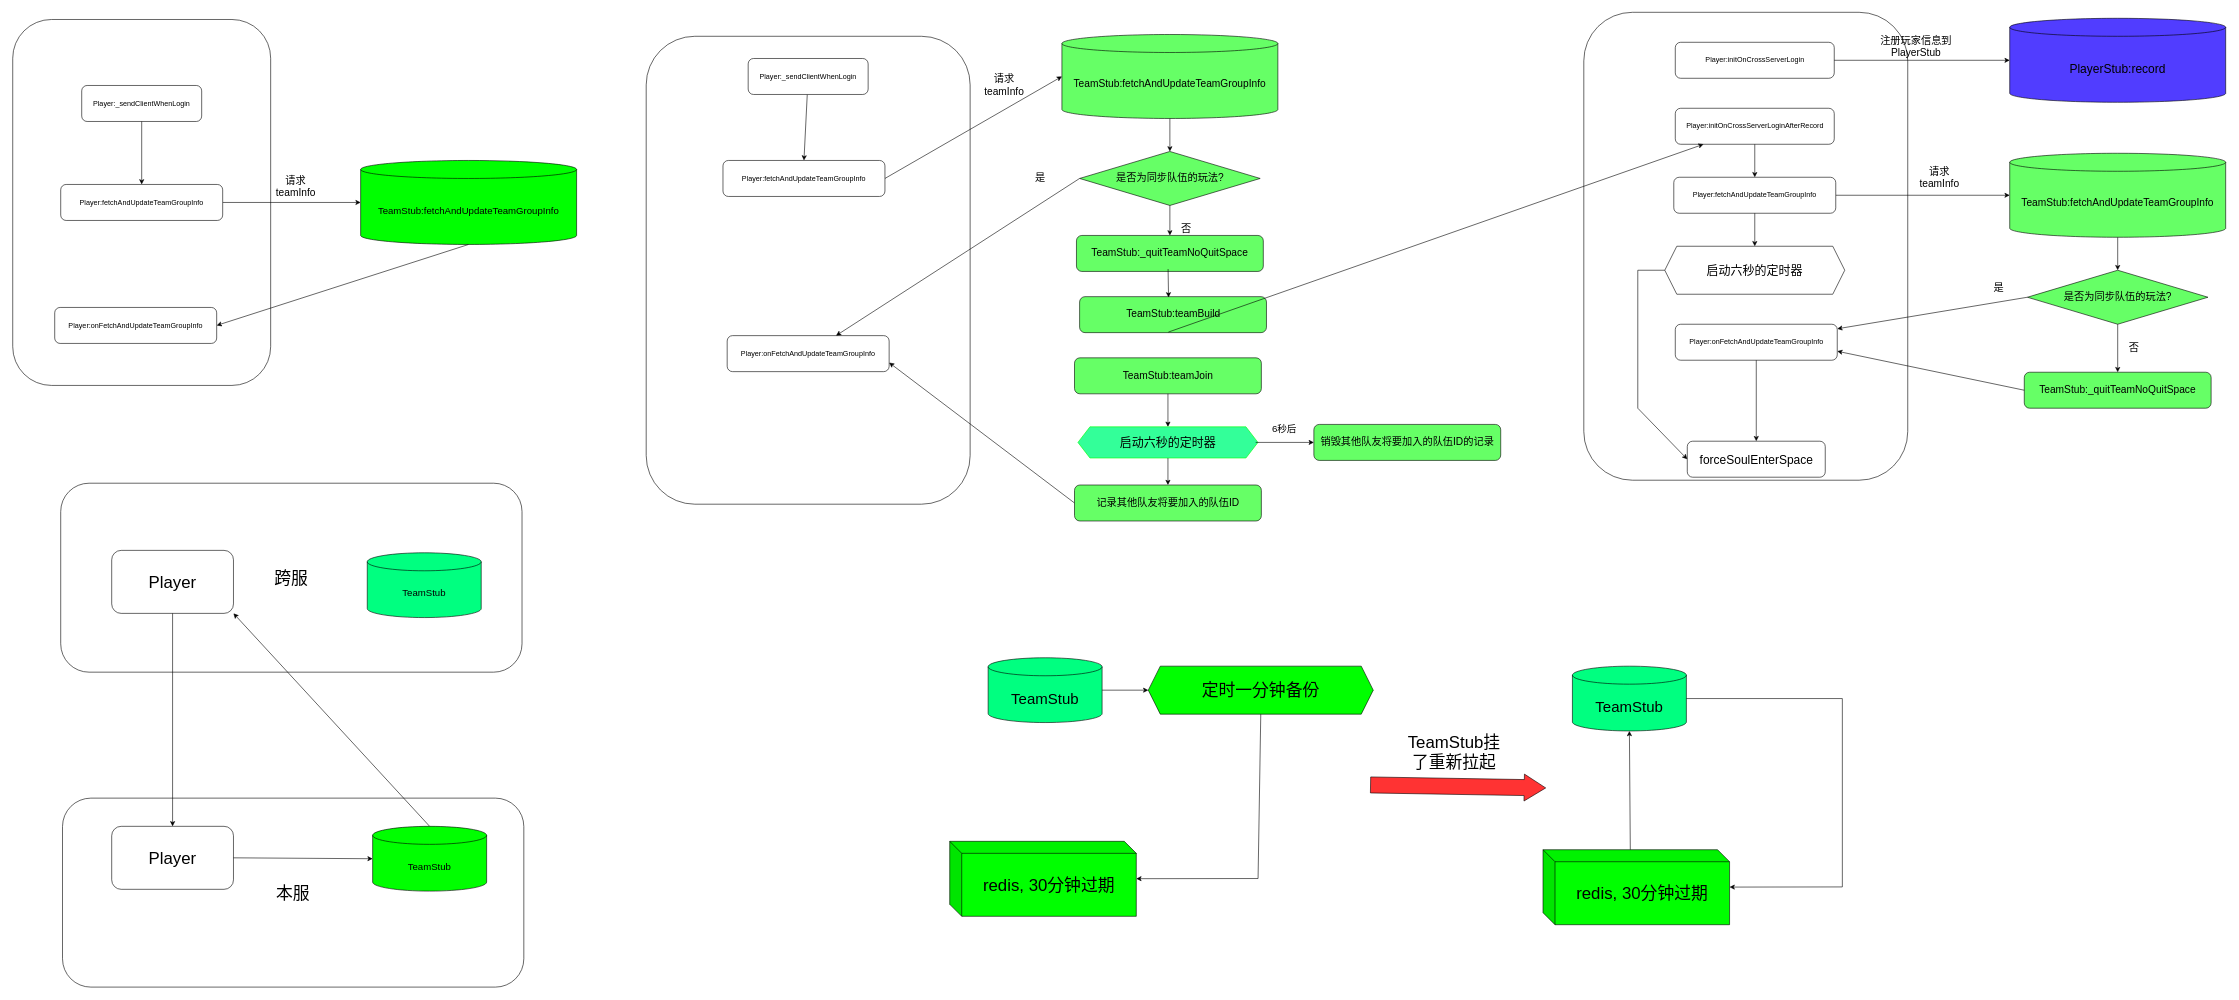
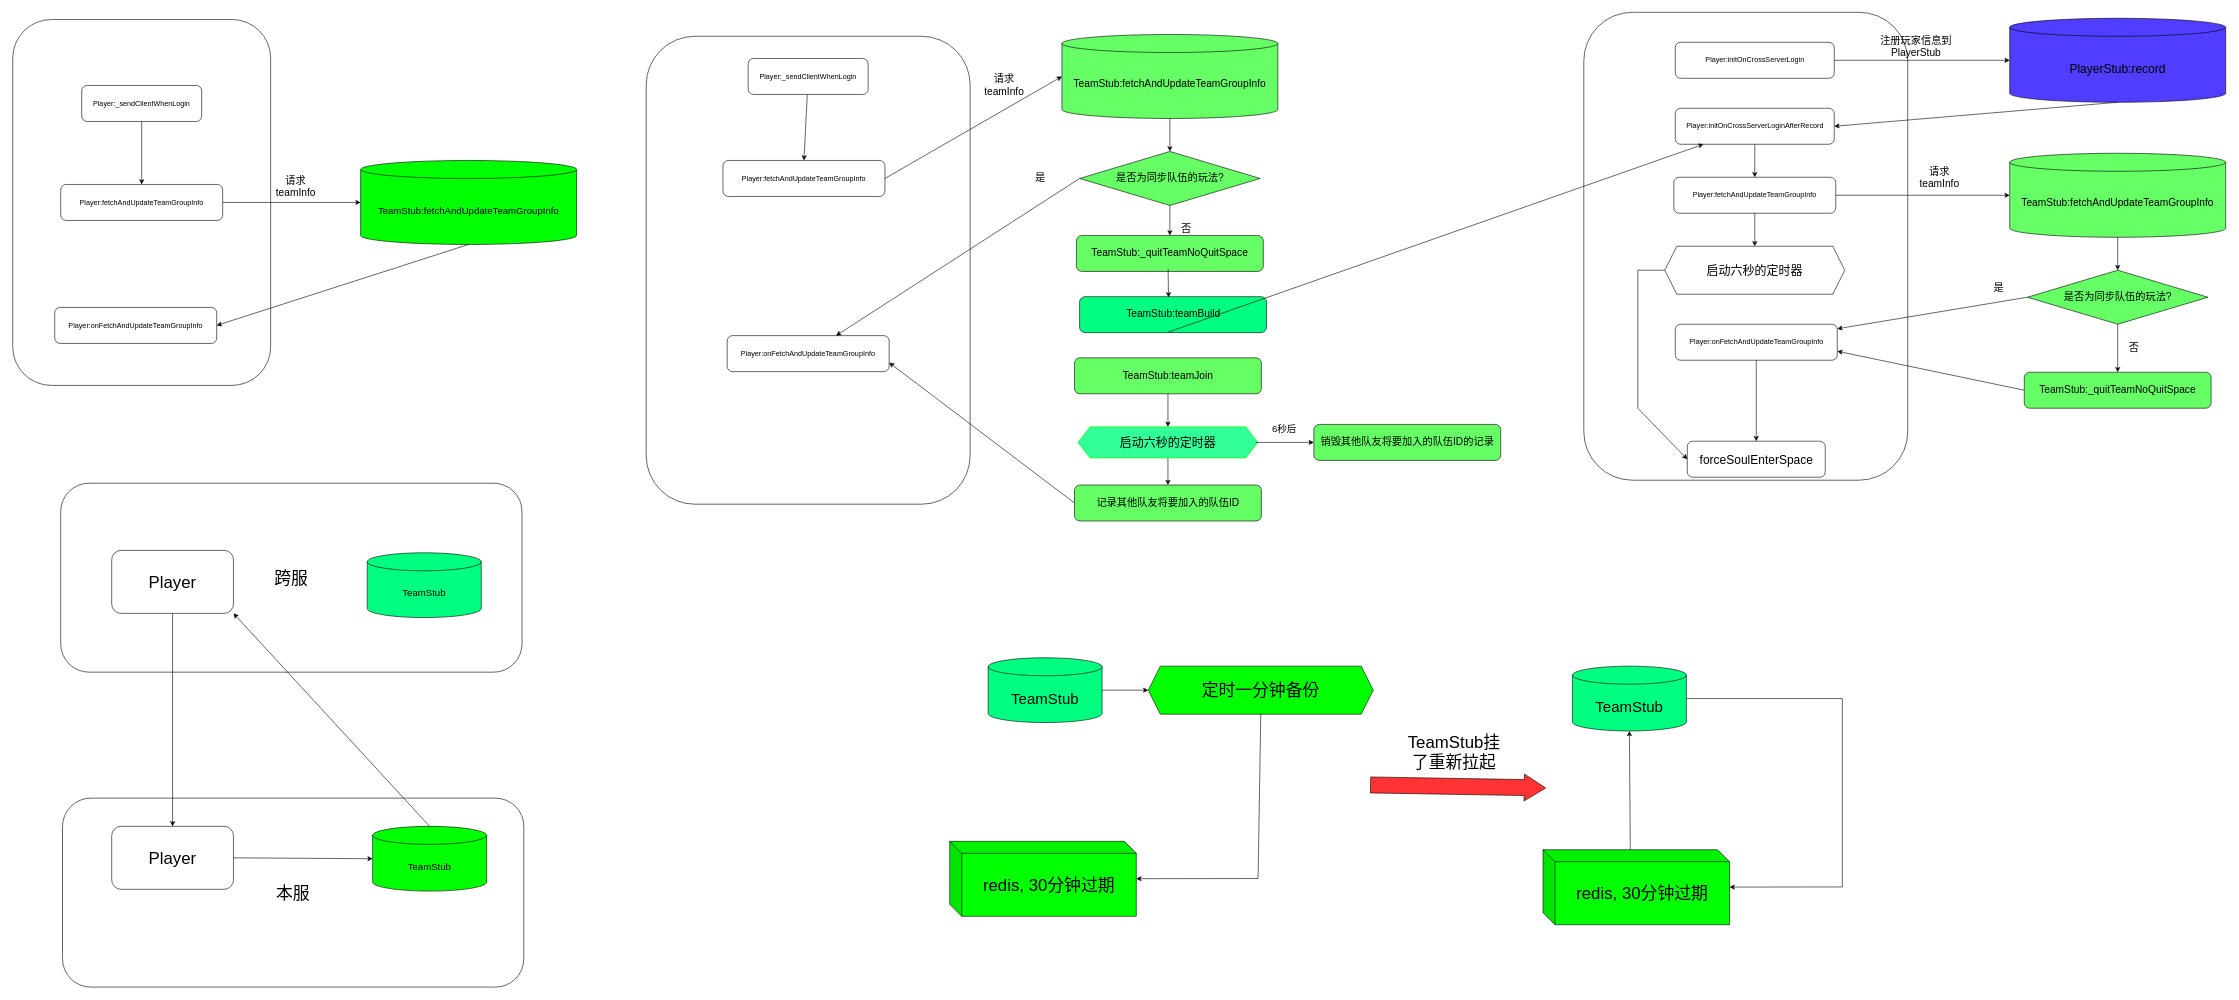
none -> (1972, 115)
(1173, 315) -> (1173, 315)
